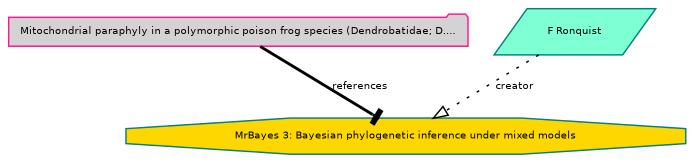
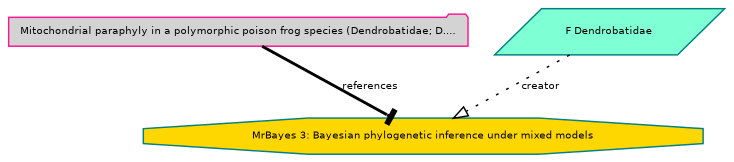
(575, 32) -> (610, 32)
